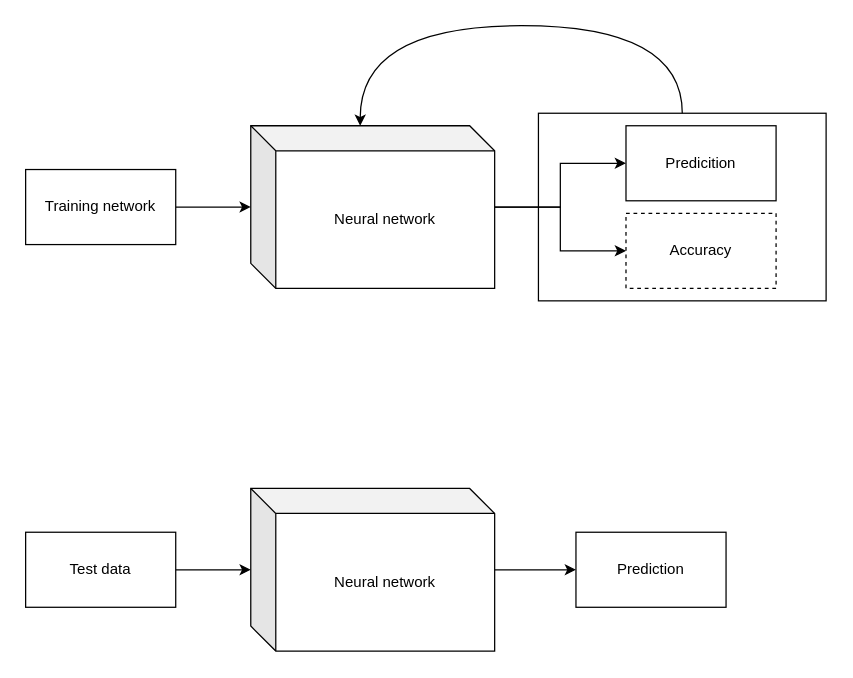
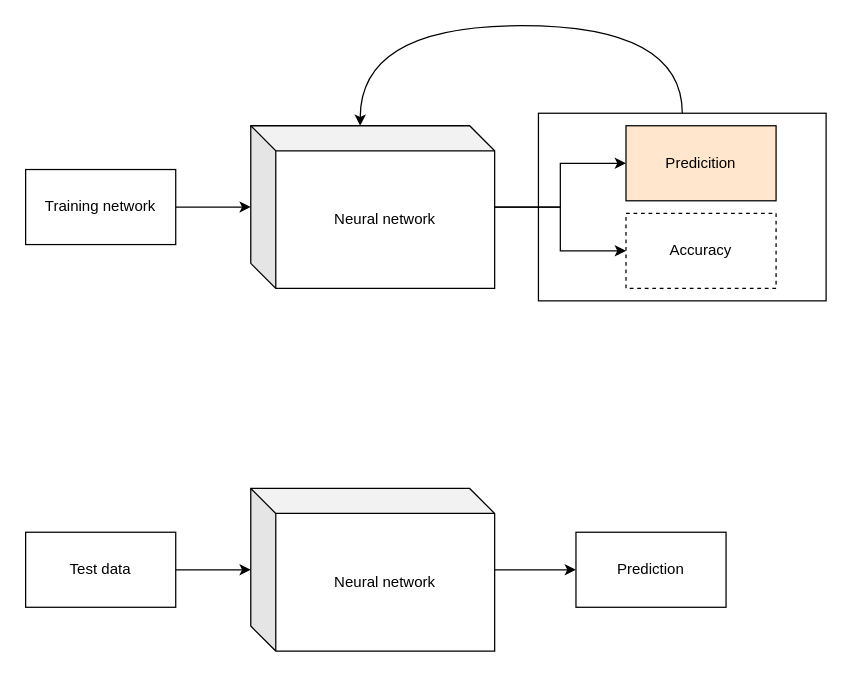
(701, 163) -> (701, 163)
